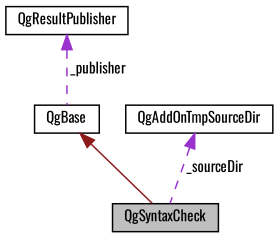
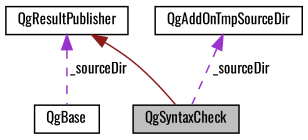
(96, 70) -> (97, 70)
(122, 174) -> (143, 70)
